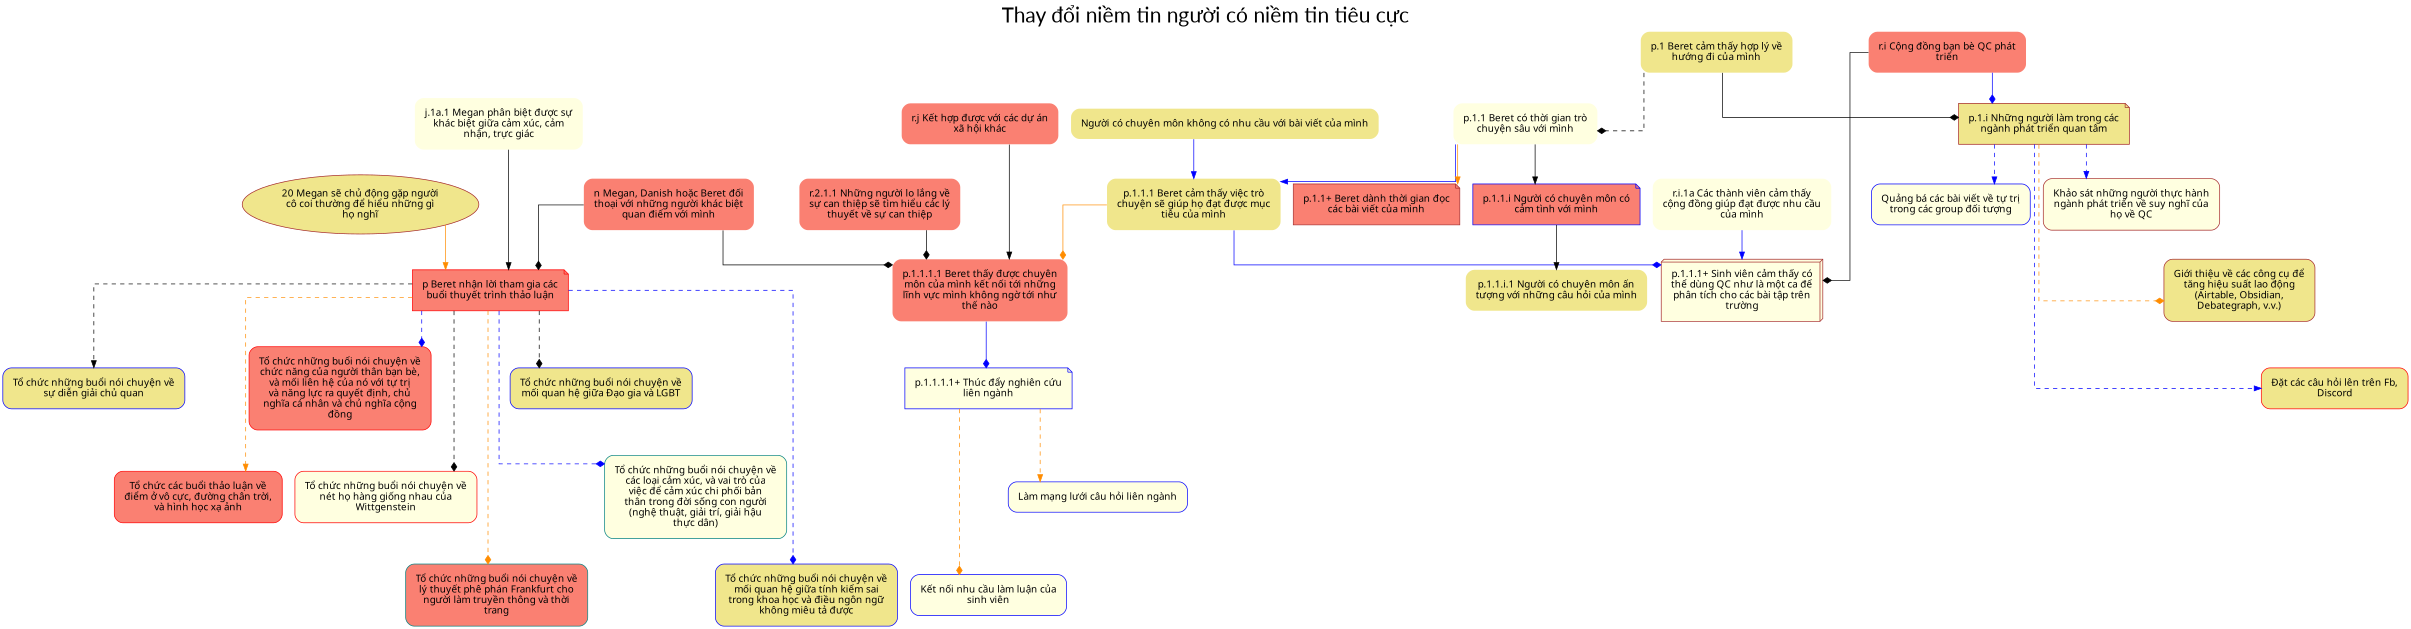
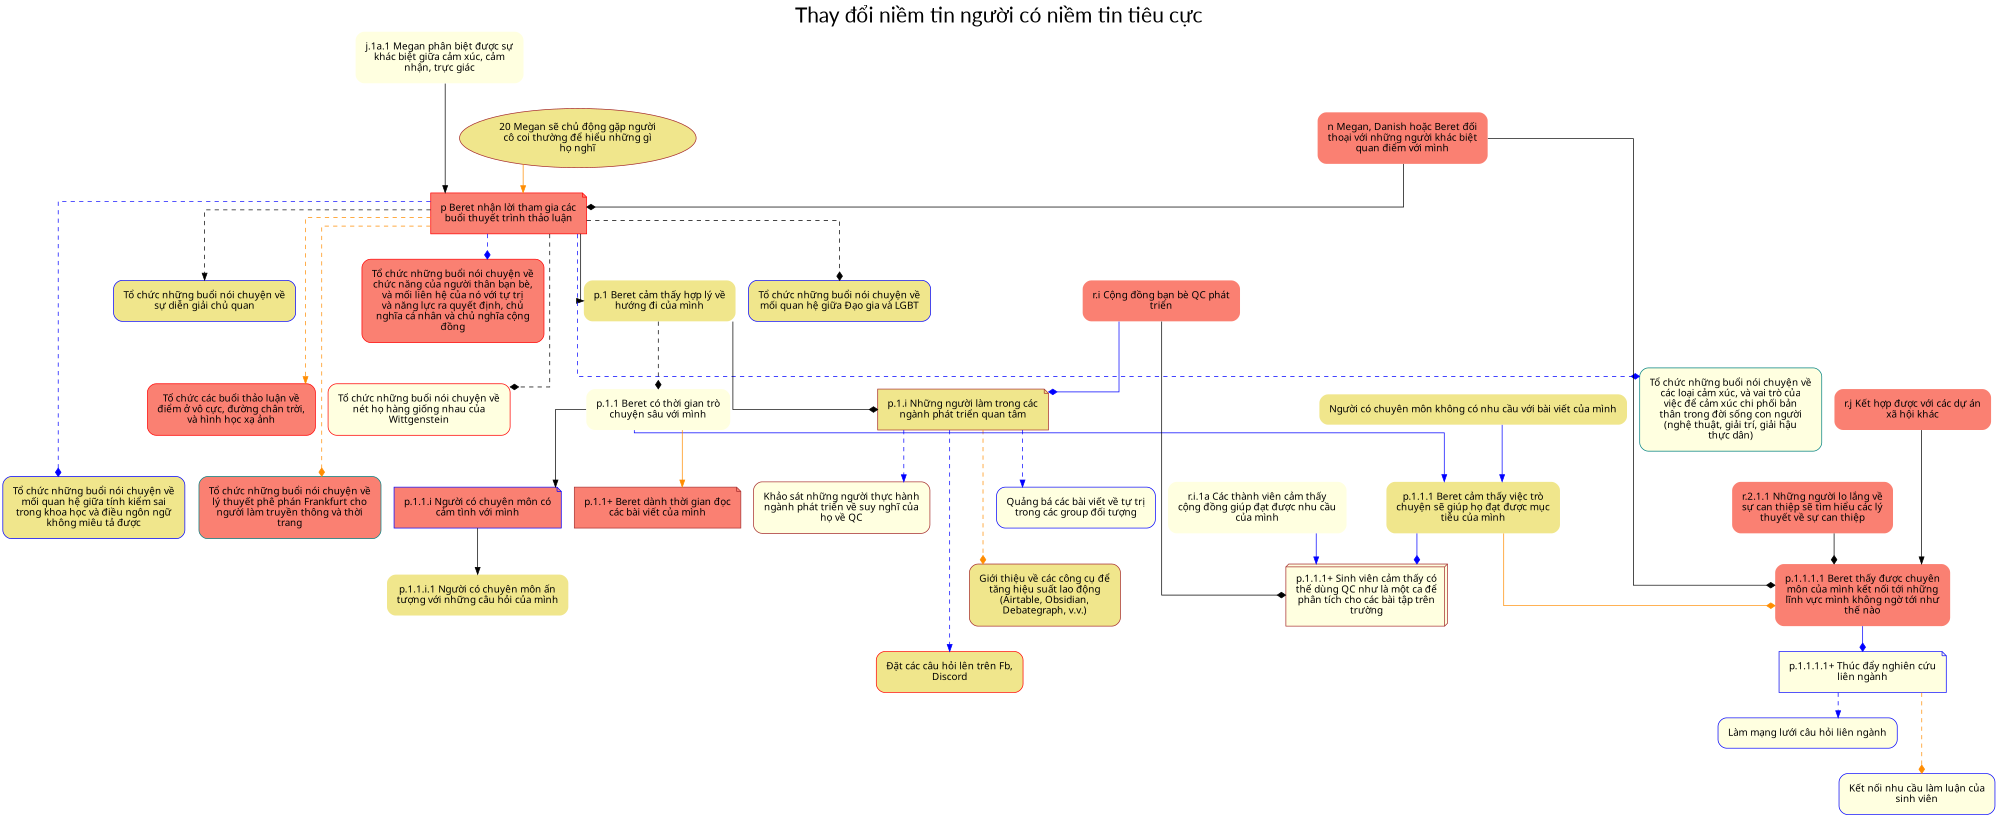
none -> (581, 268)
(1040, 442) -> (1838, 702)
